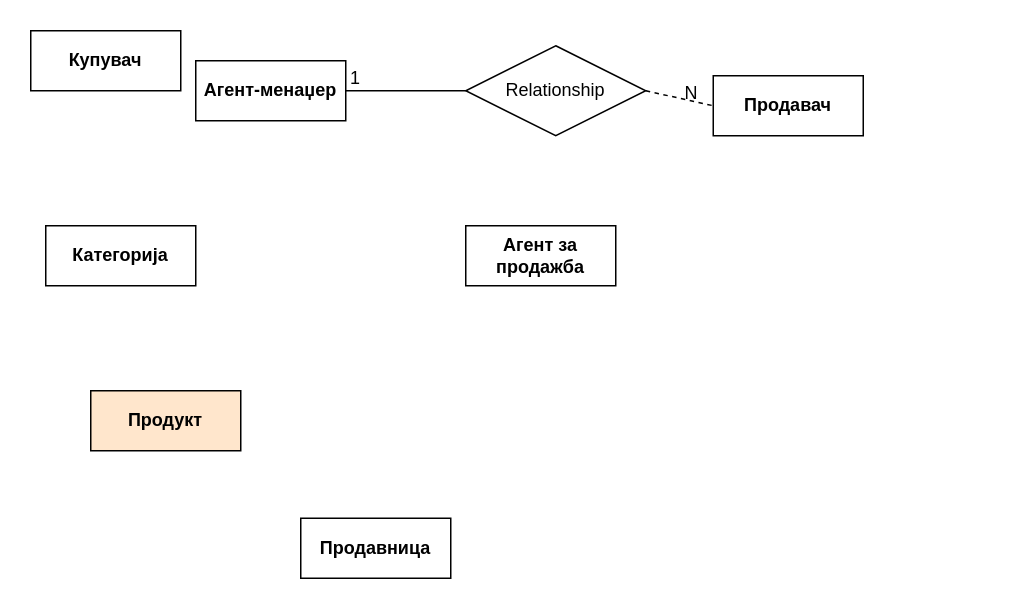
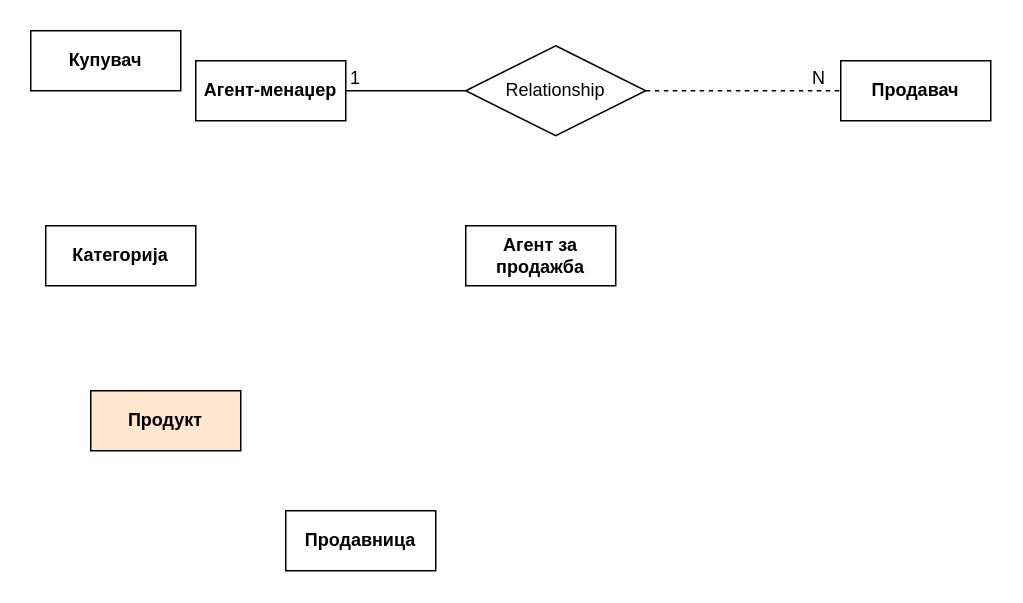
(788, 106) -> (916, 91)
(376, 548) -> (361, 541)
